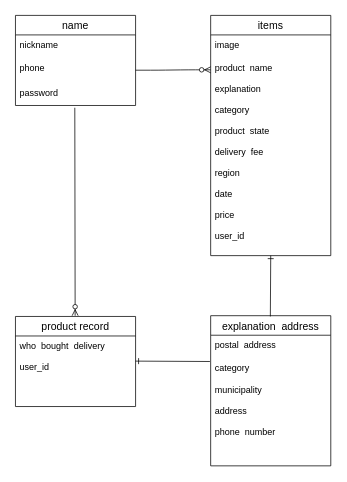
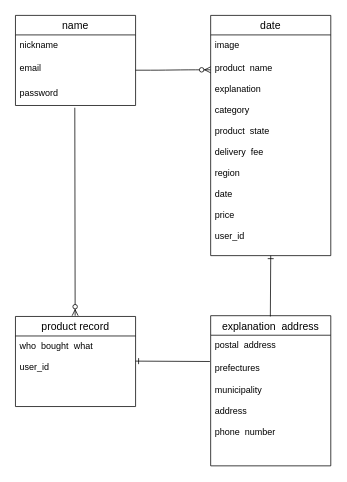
(270, 26) -> (270, 26)
(32, 68) -> (30, 68)
(68, 346) -> (60, 346)
(235, 368) -> (242, 368)
